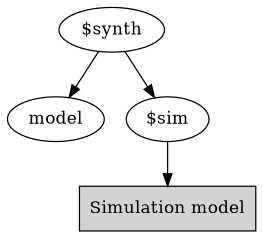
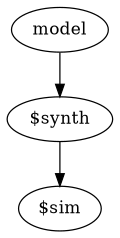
(87, 69) -> (60, 68)
(168, 209) -> none
